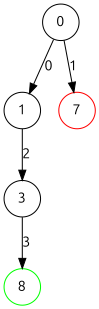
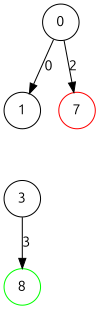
(74, 66) -> (74, 66)
(22, 150) -> none
